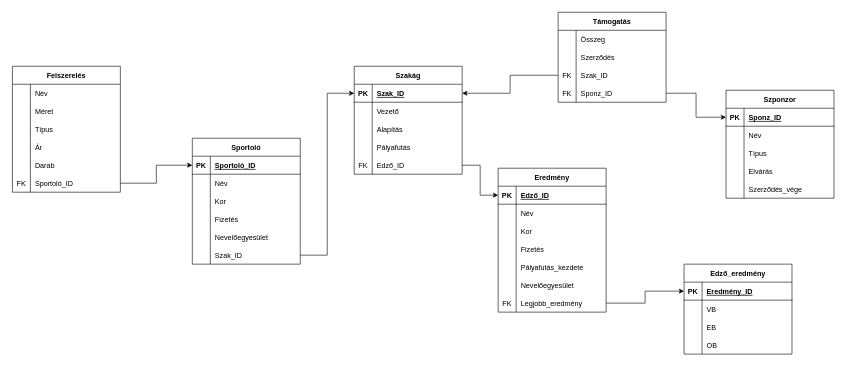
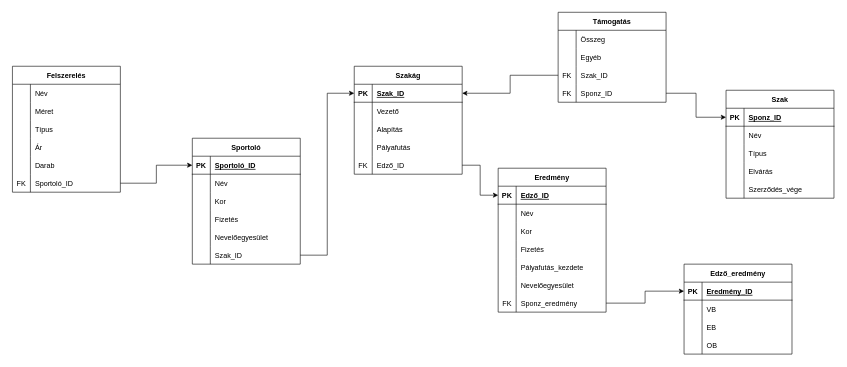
(599, 58) -> (591, 58)
(780, 100) -> (780, 100)
(553, 304) -> (549, 304)
